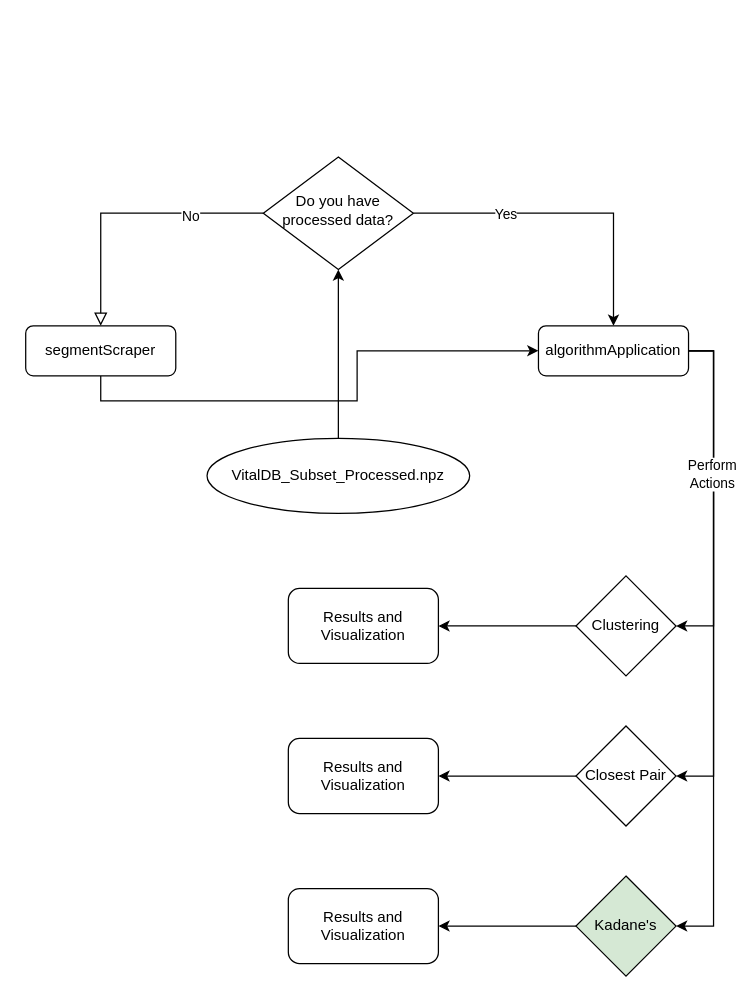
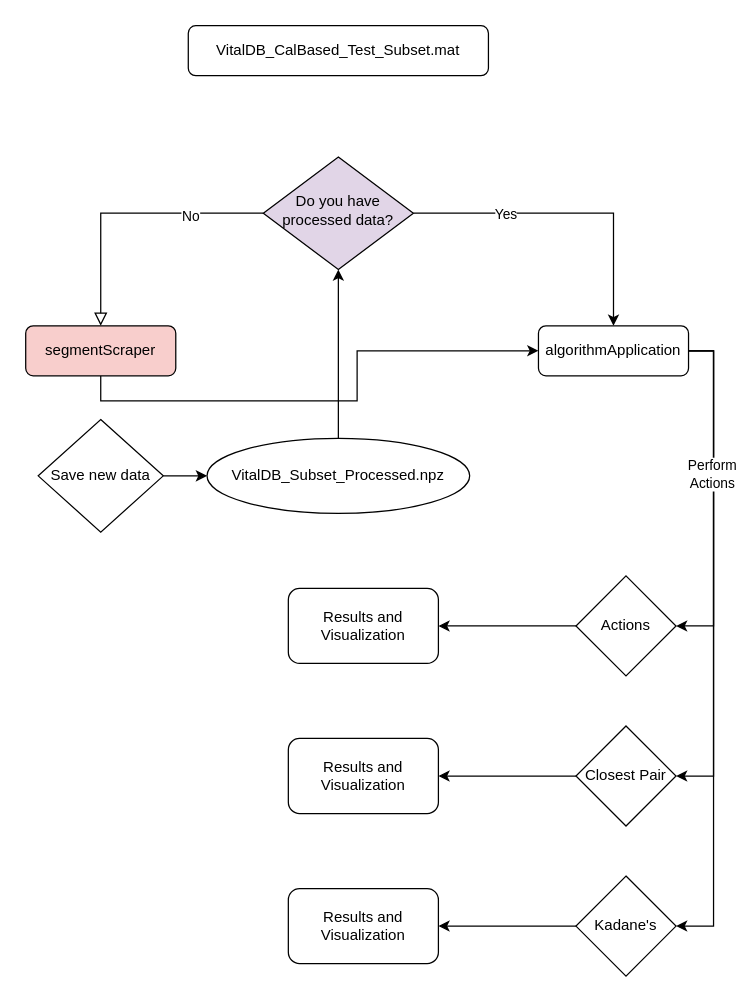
none -> (338, 51)
(338, 213) -> (338, 213)
(101, 351) -> (101, 351)
none -> (101, 476)
none -> (181, 476)
(626, 626) -> (626, 626)
(626, 926) -> (626, 926)
